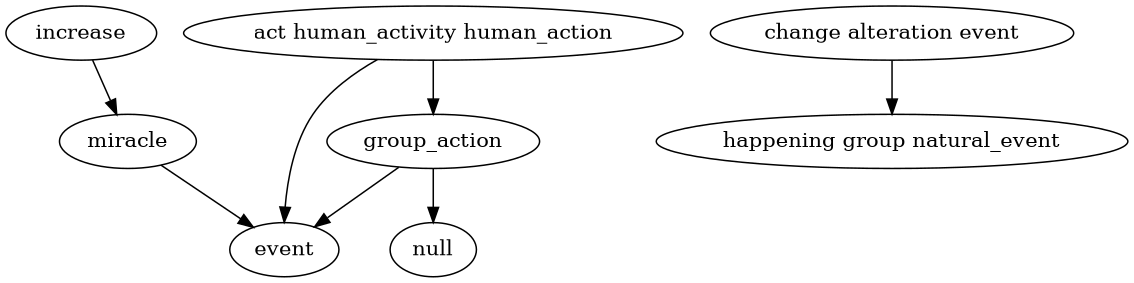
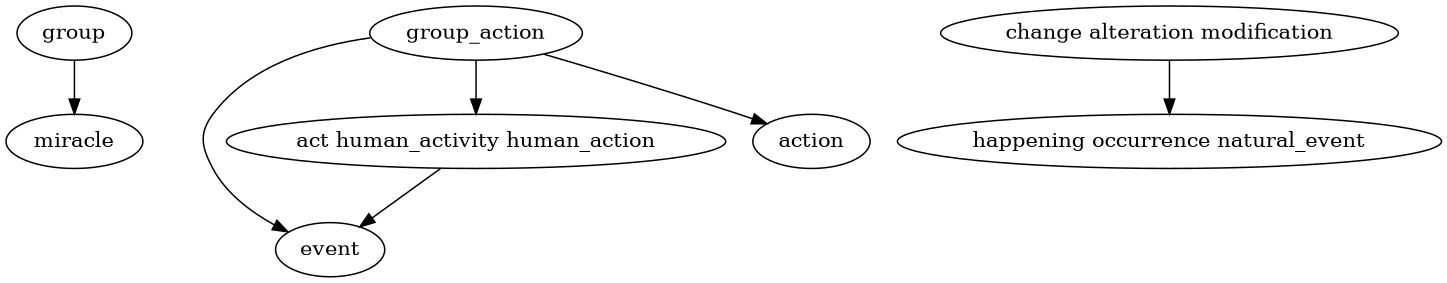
(81, 33) -> (74, 33)
(892, 33) -> (1169, 33)
(433, 80) -> (476, 80)
(892, 141) -> (1169, 141)
(201, 192) -> none
(433, 250) -> (811, 141)
